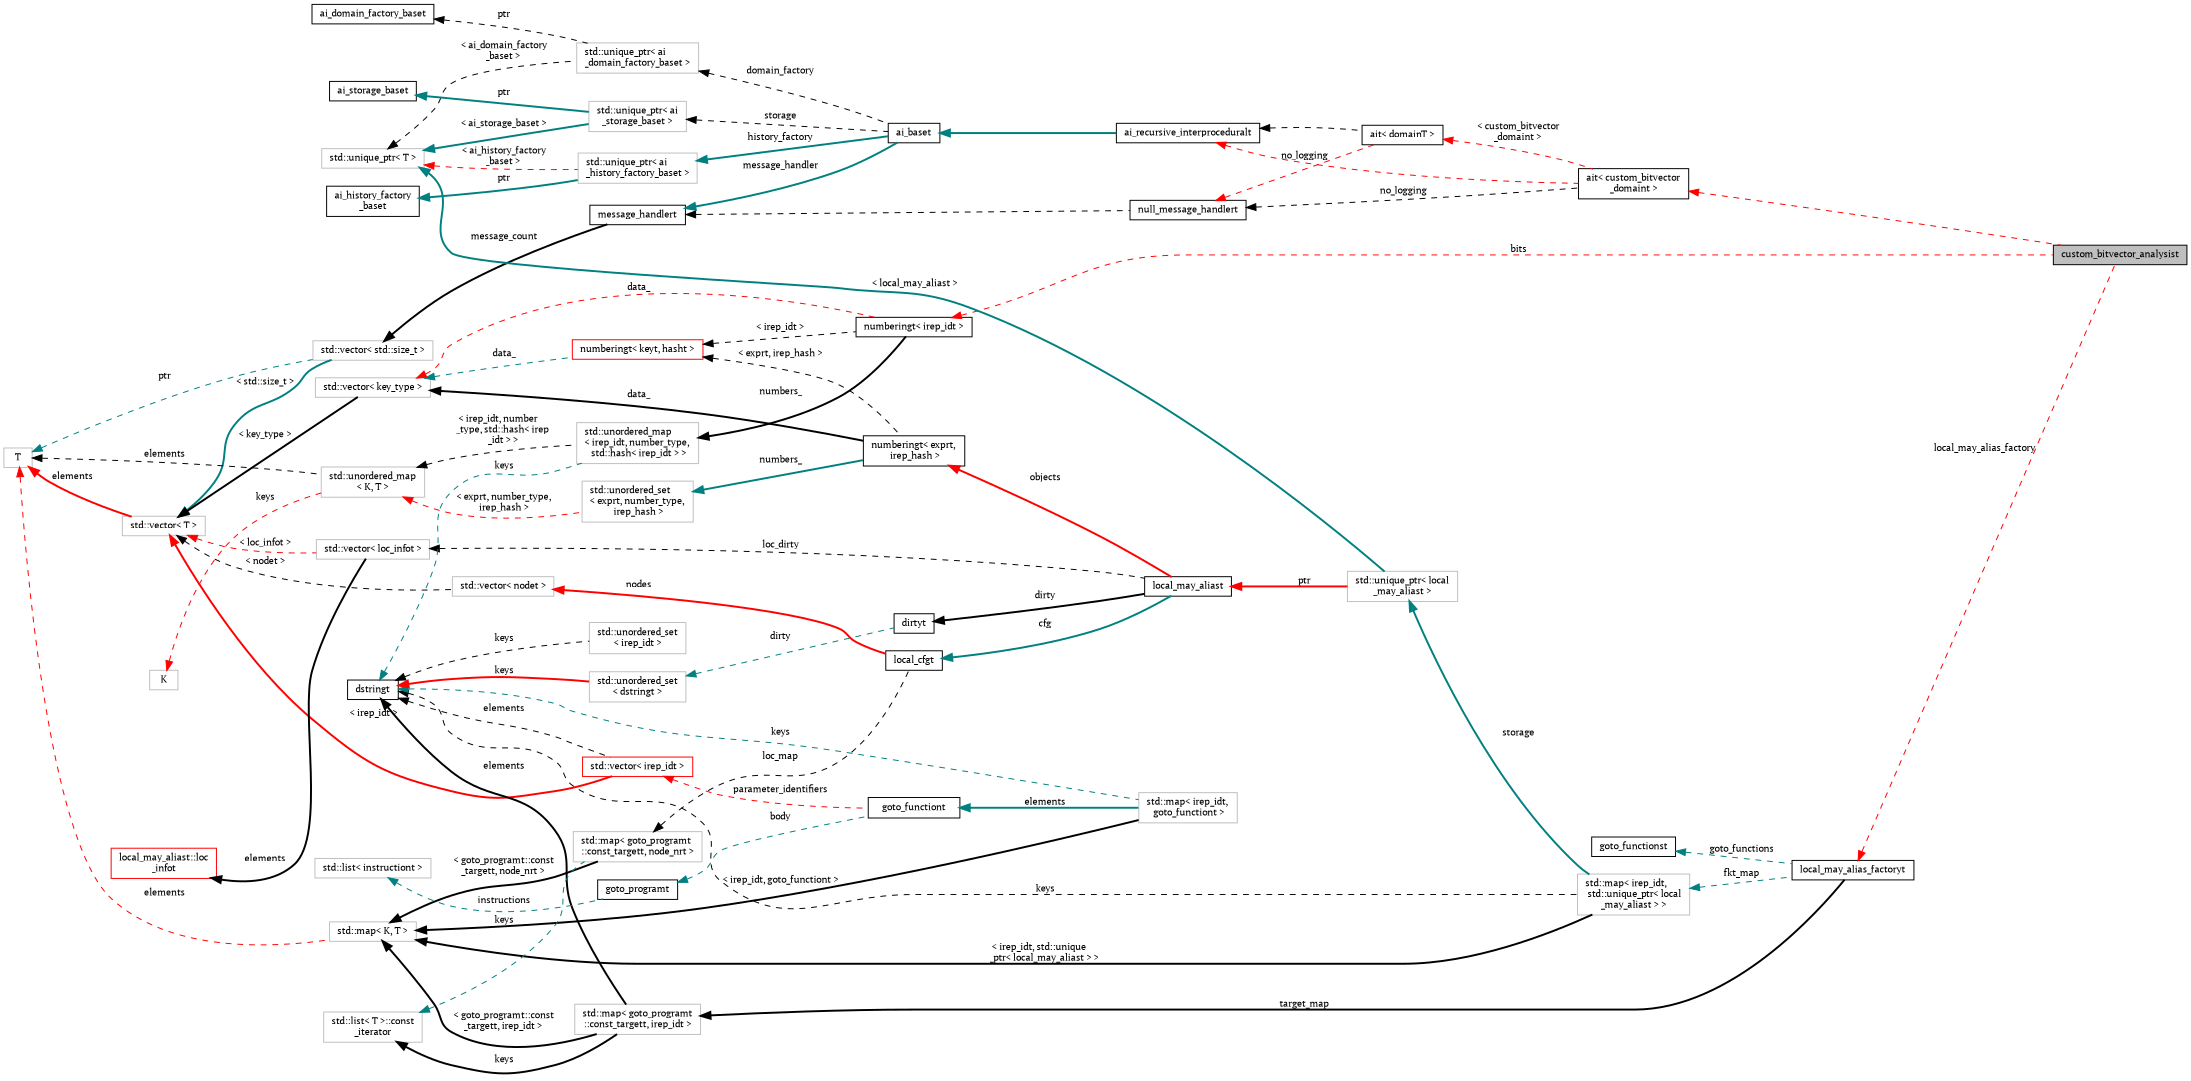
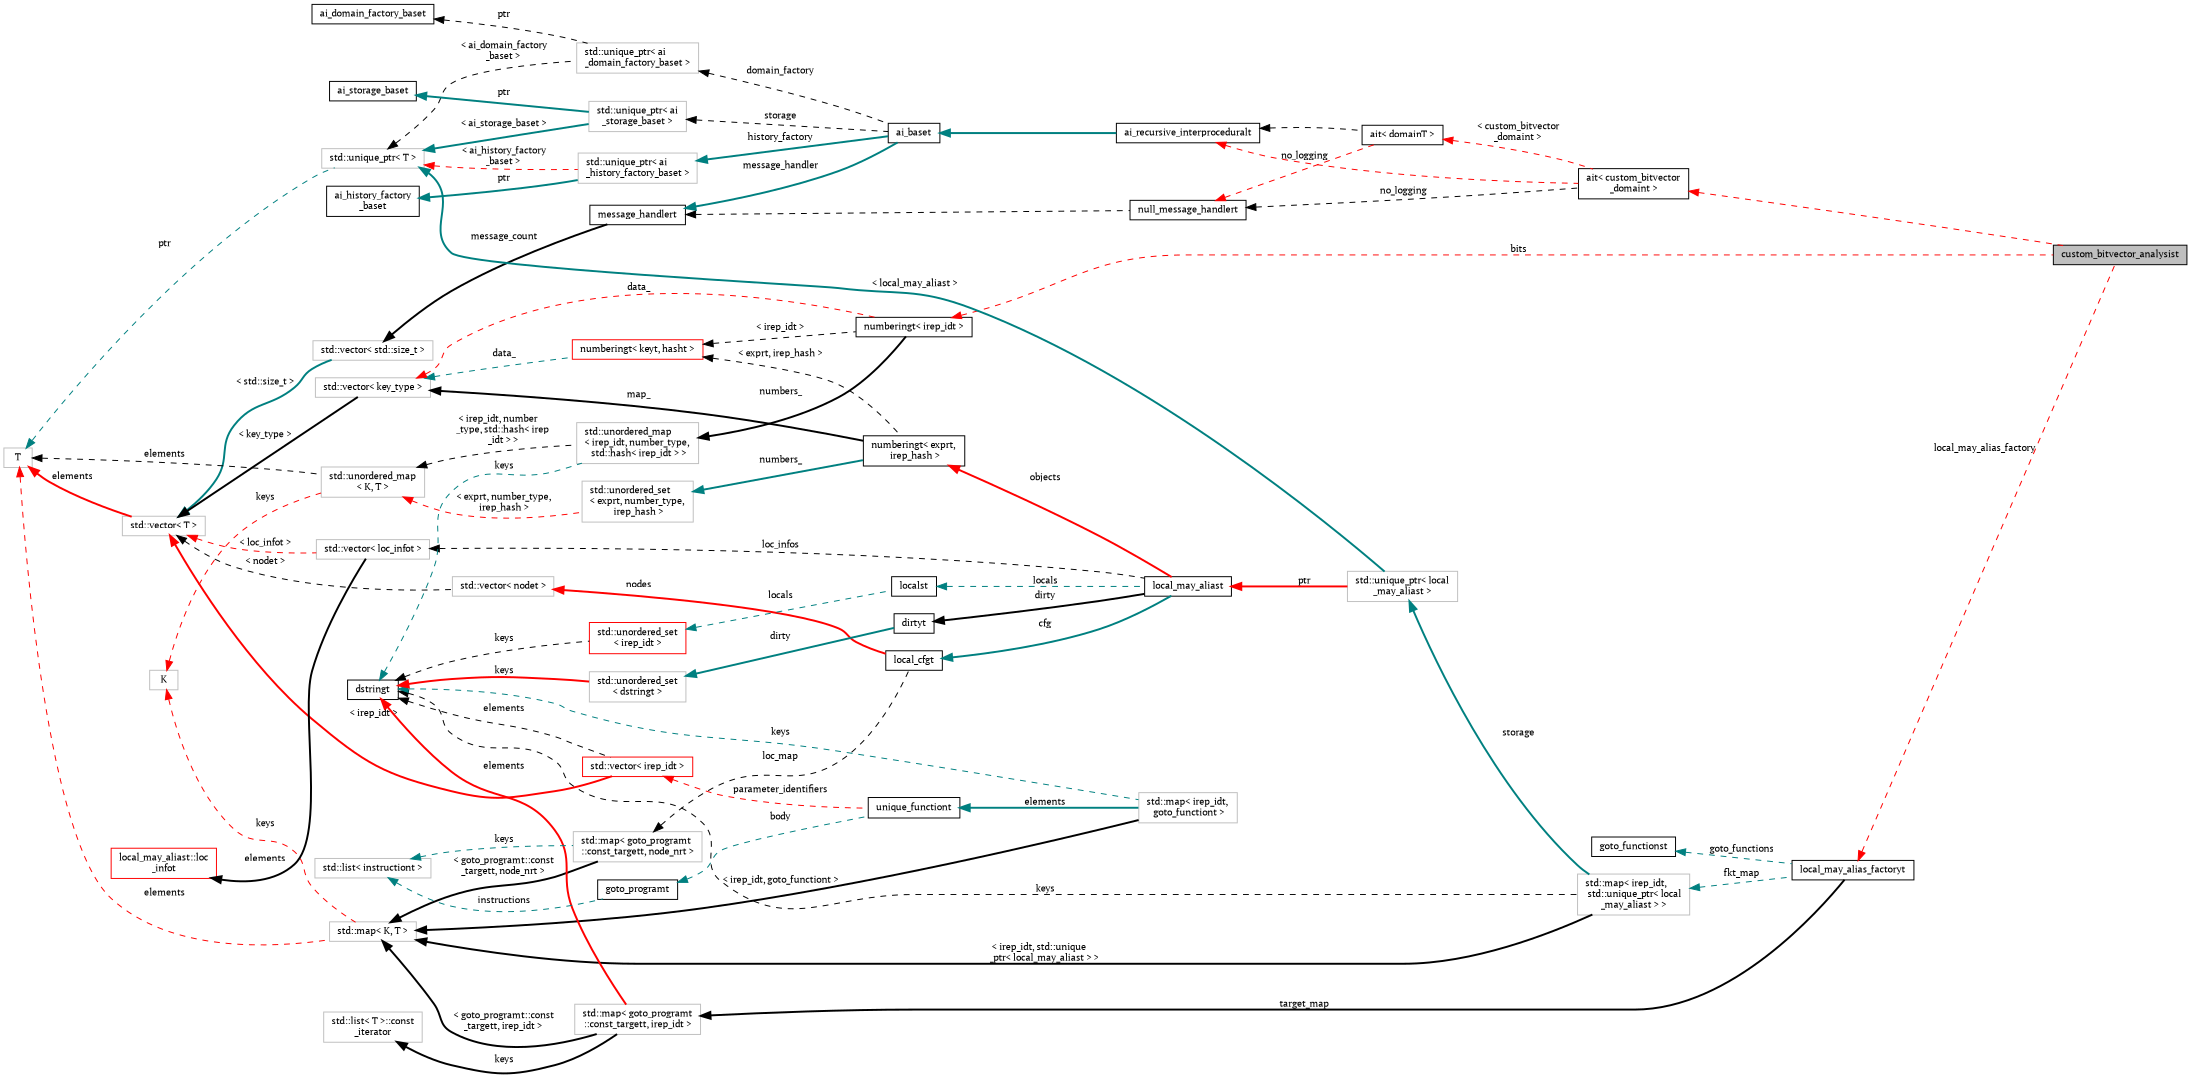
(638, 395) -> (638, 395)
(174, 396) -> (170, 288)
(780, 545) -> (780, 545)
none -> (914, 586)
(638, 638) -> (638, 638)
(795, 651) -> (795, 651)
(914, 808) -> (914, 808)
(548, 823) -> (548, 823)
none -> (240, 834)
(531, 949) -> (496, 848)
